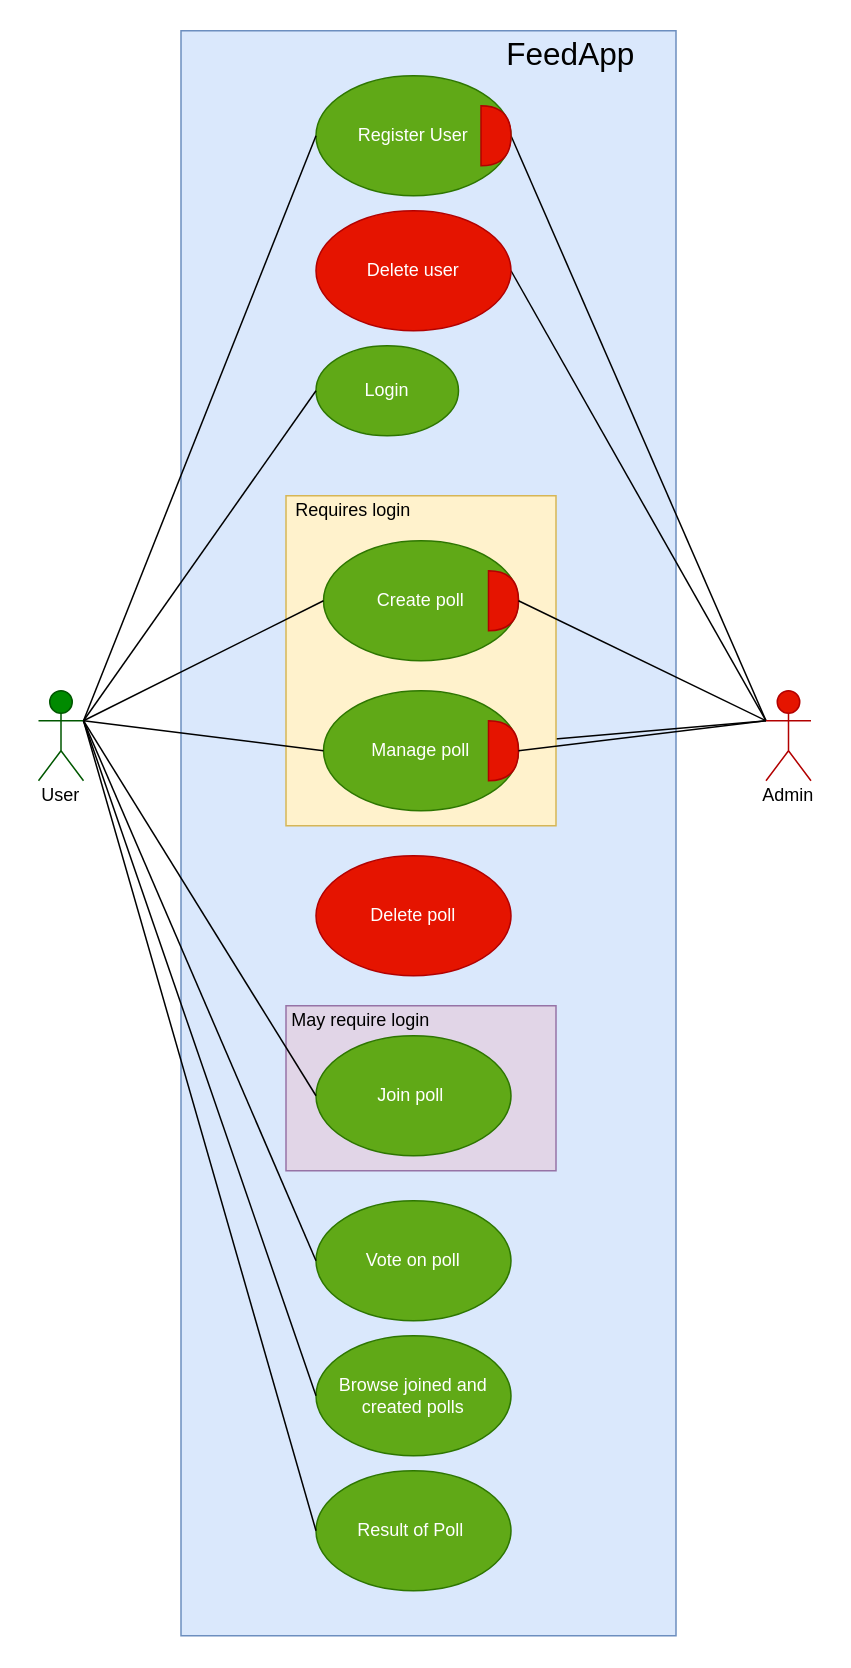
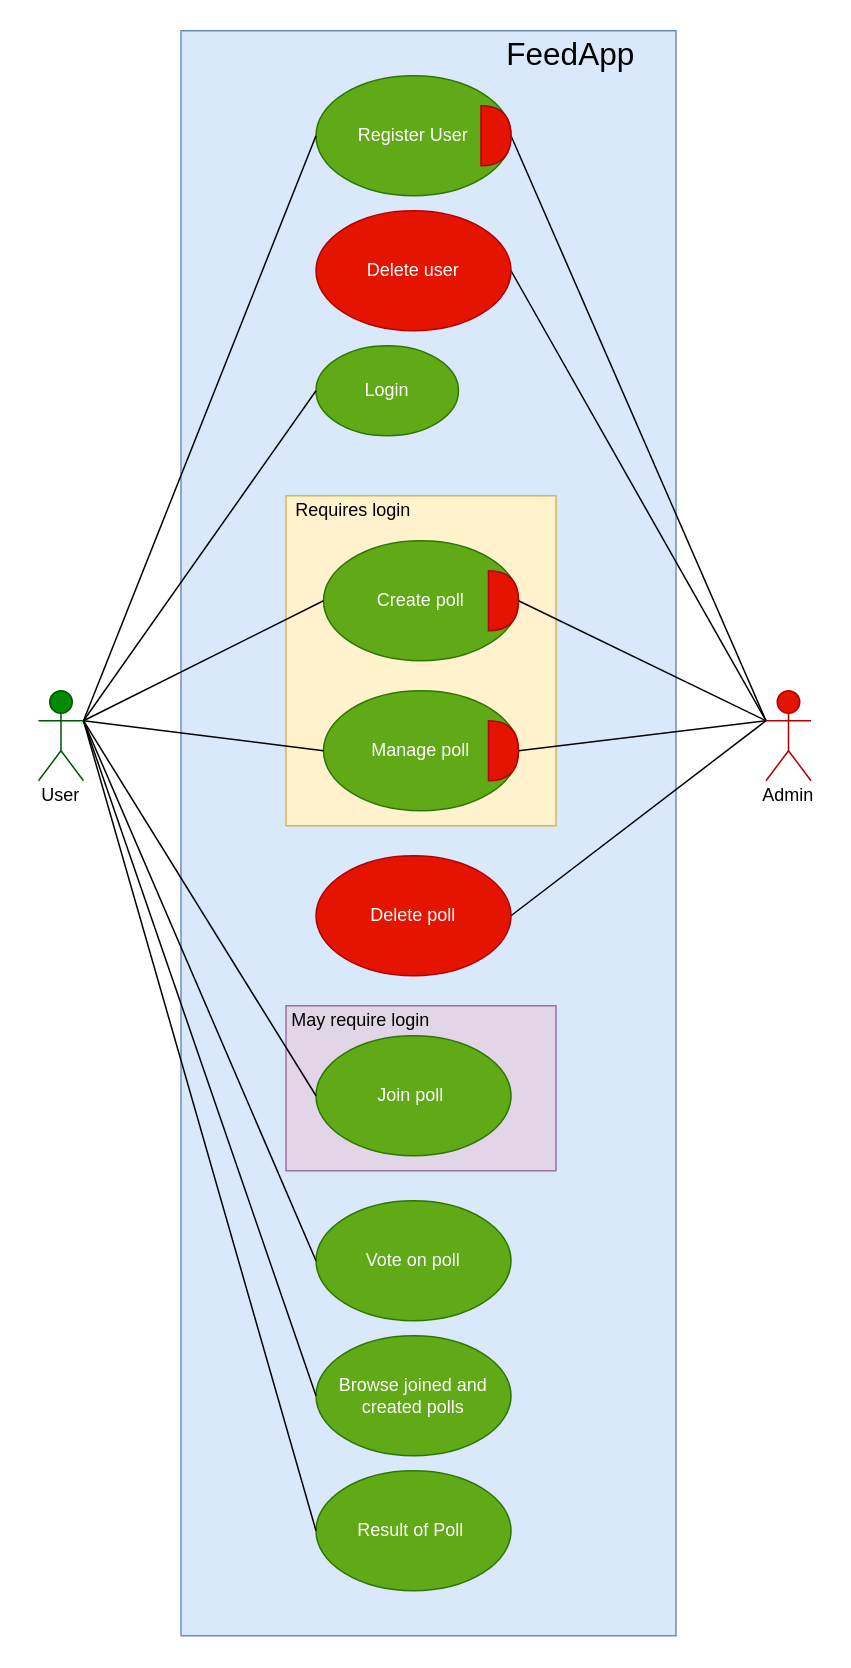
(623, 733) -> (638, 819)
